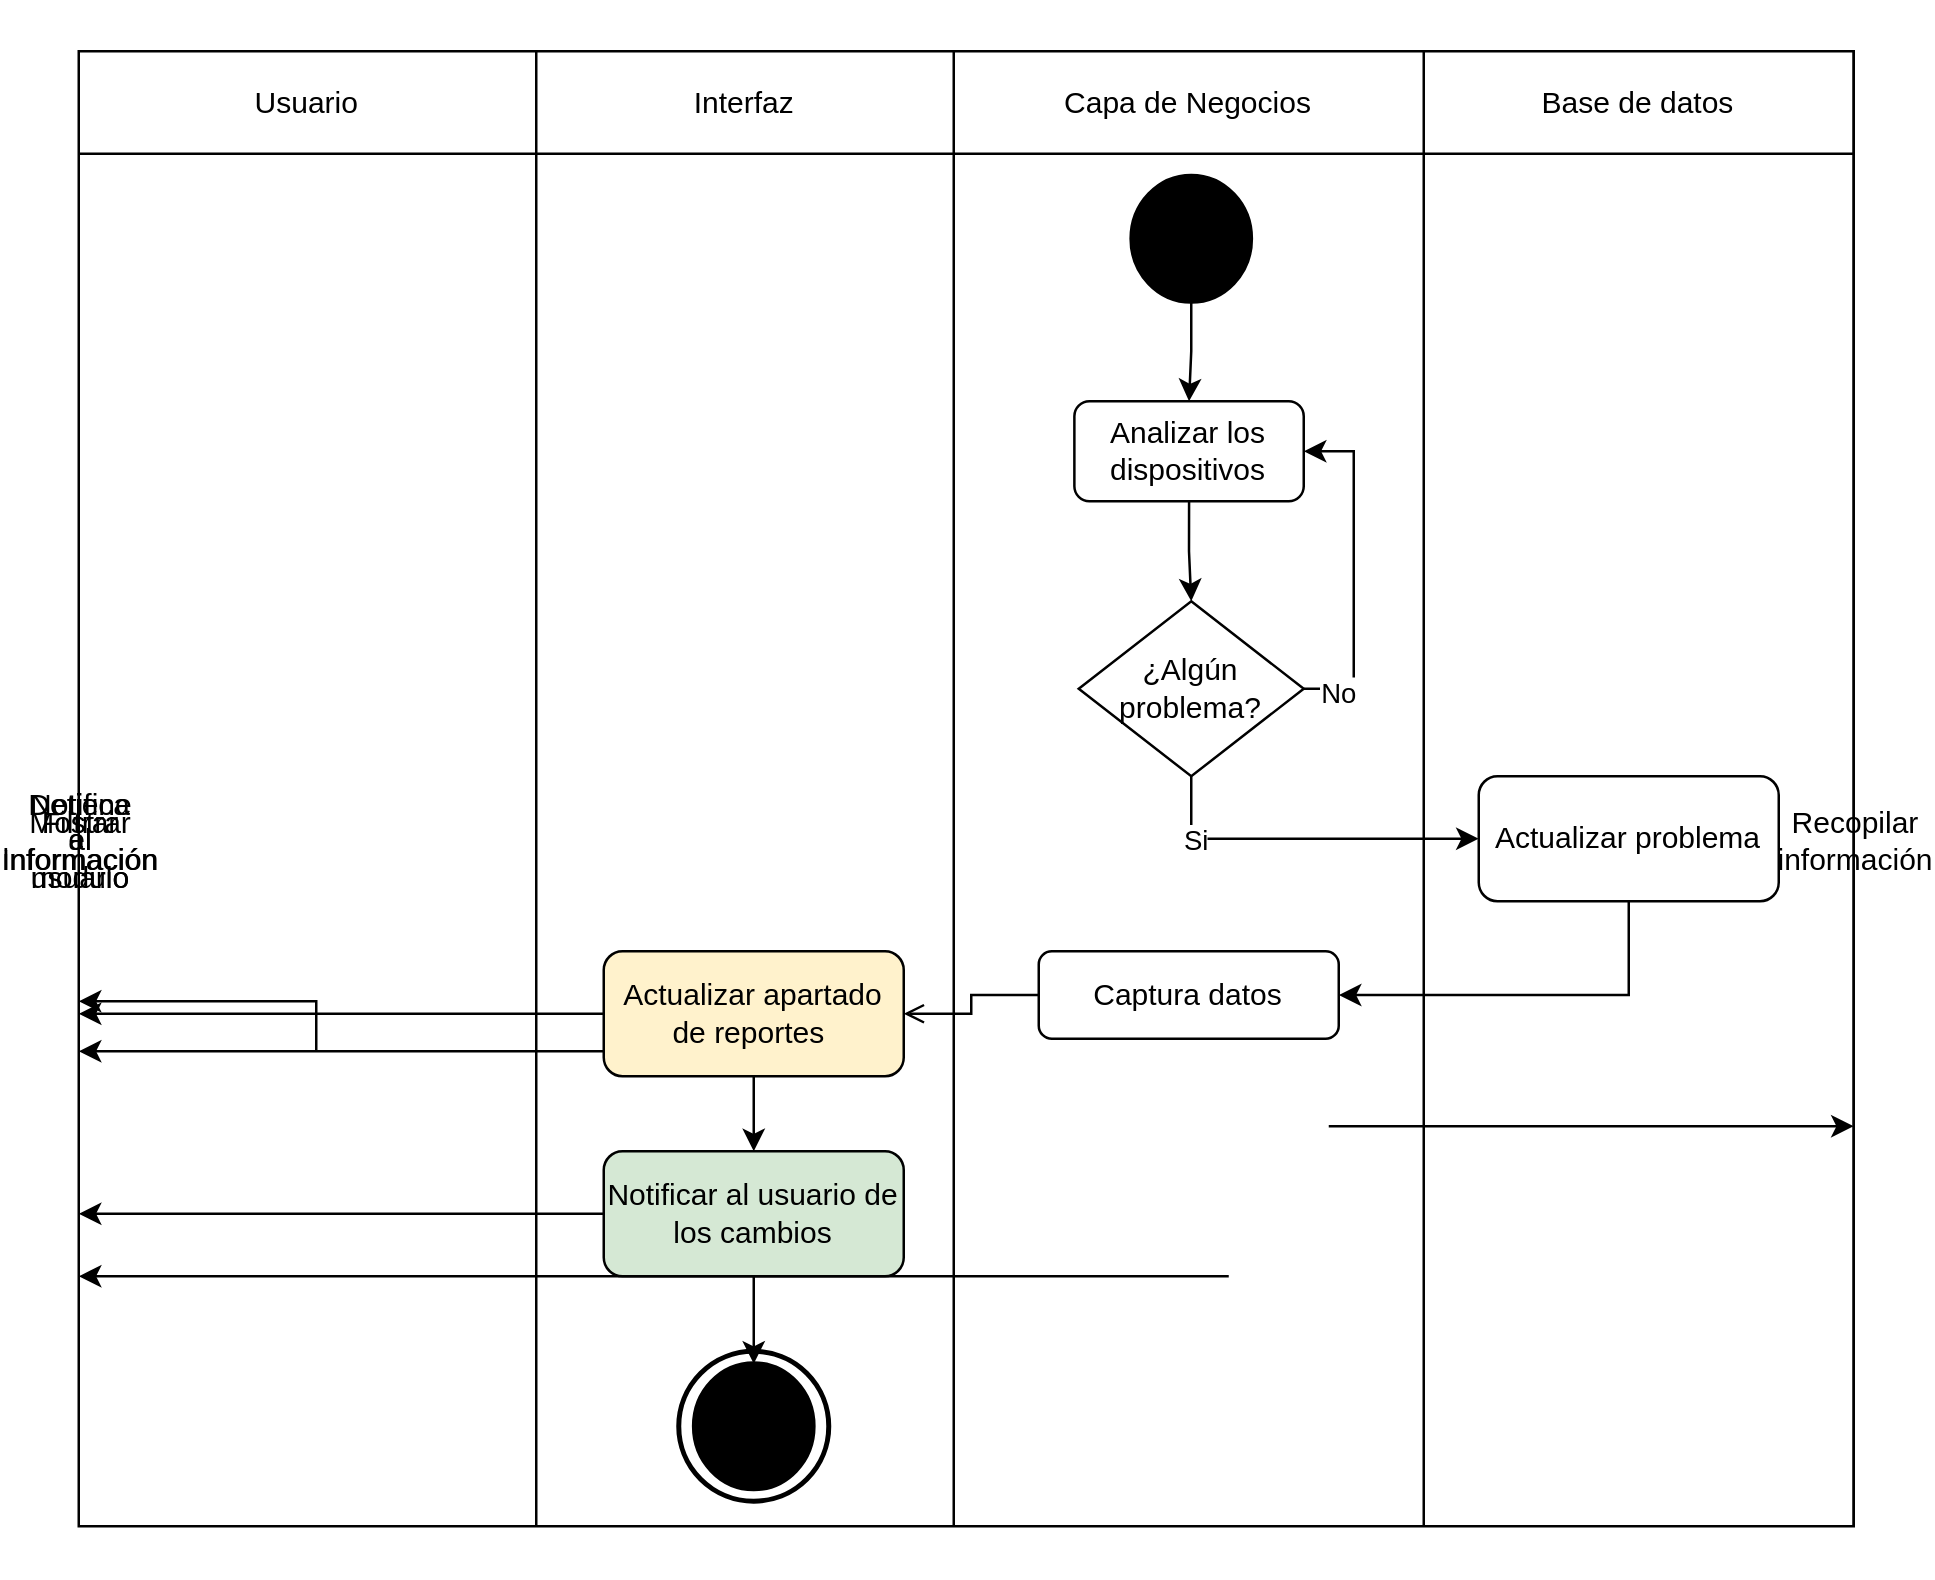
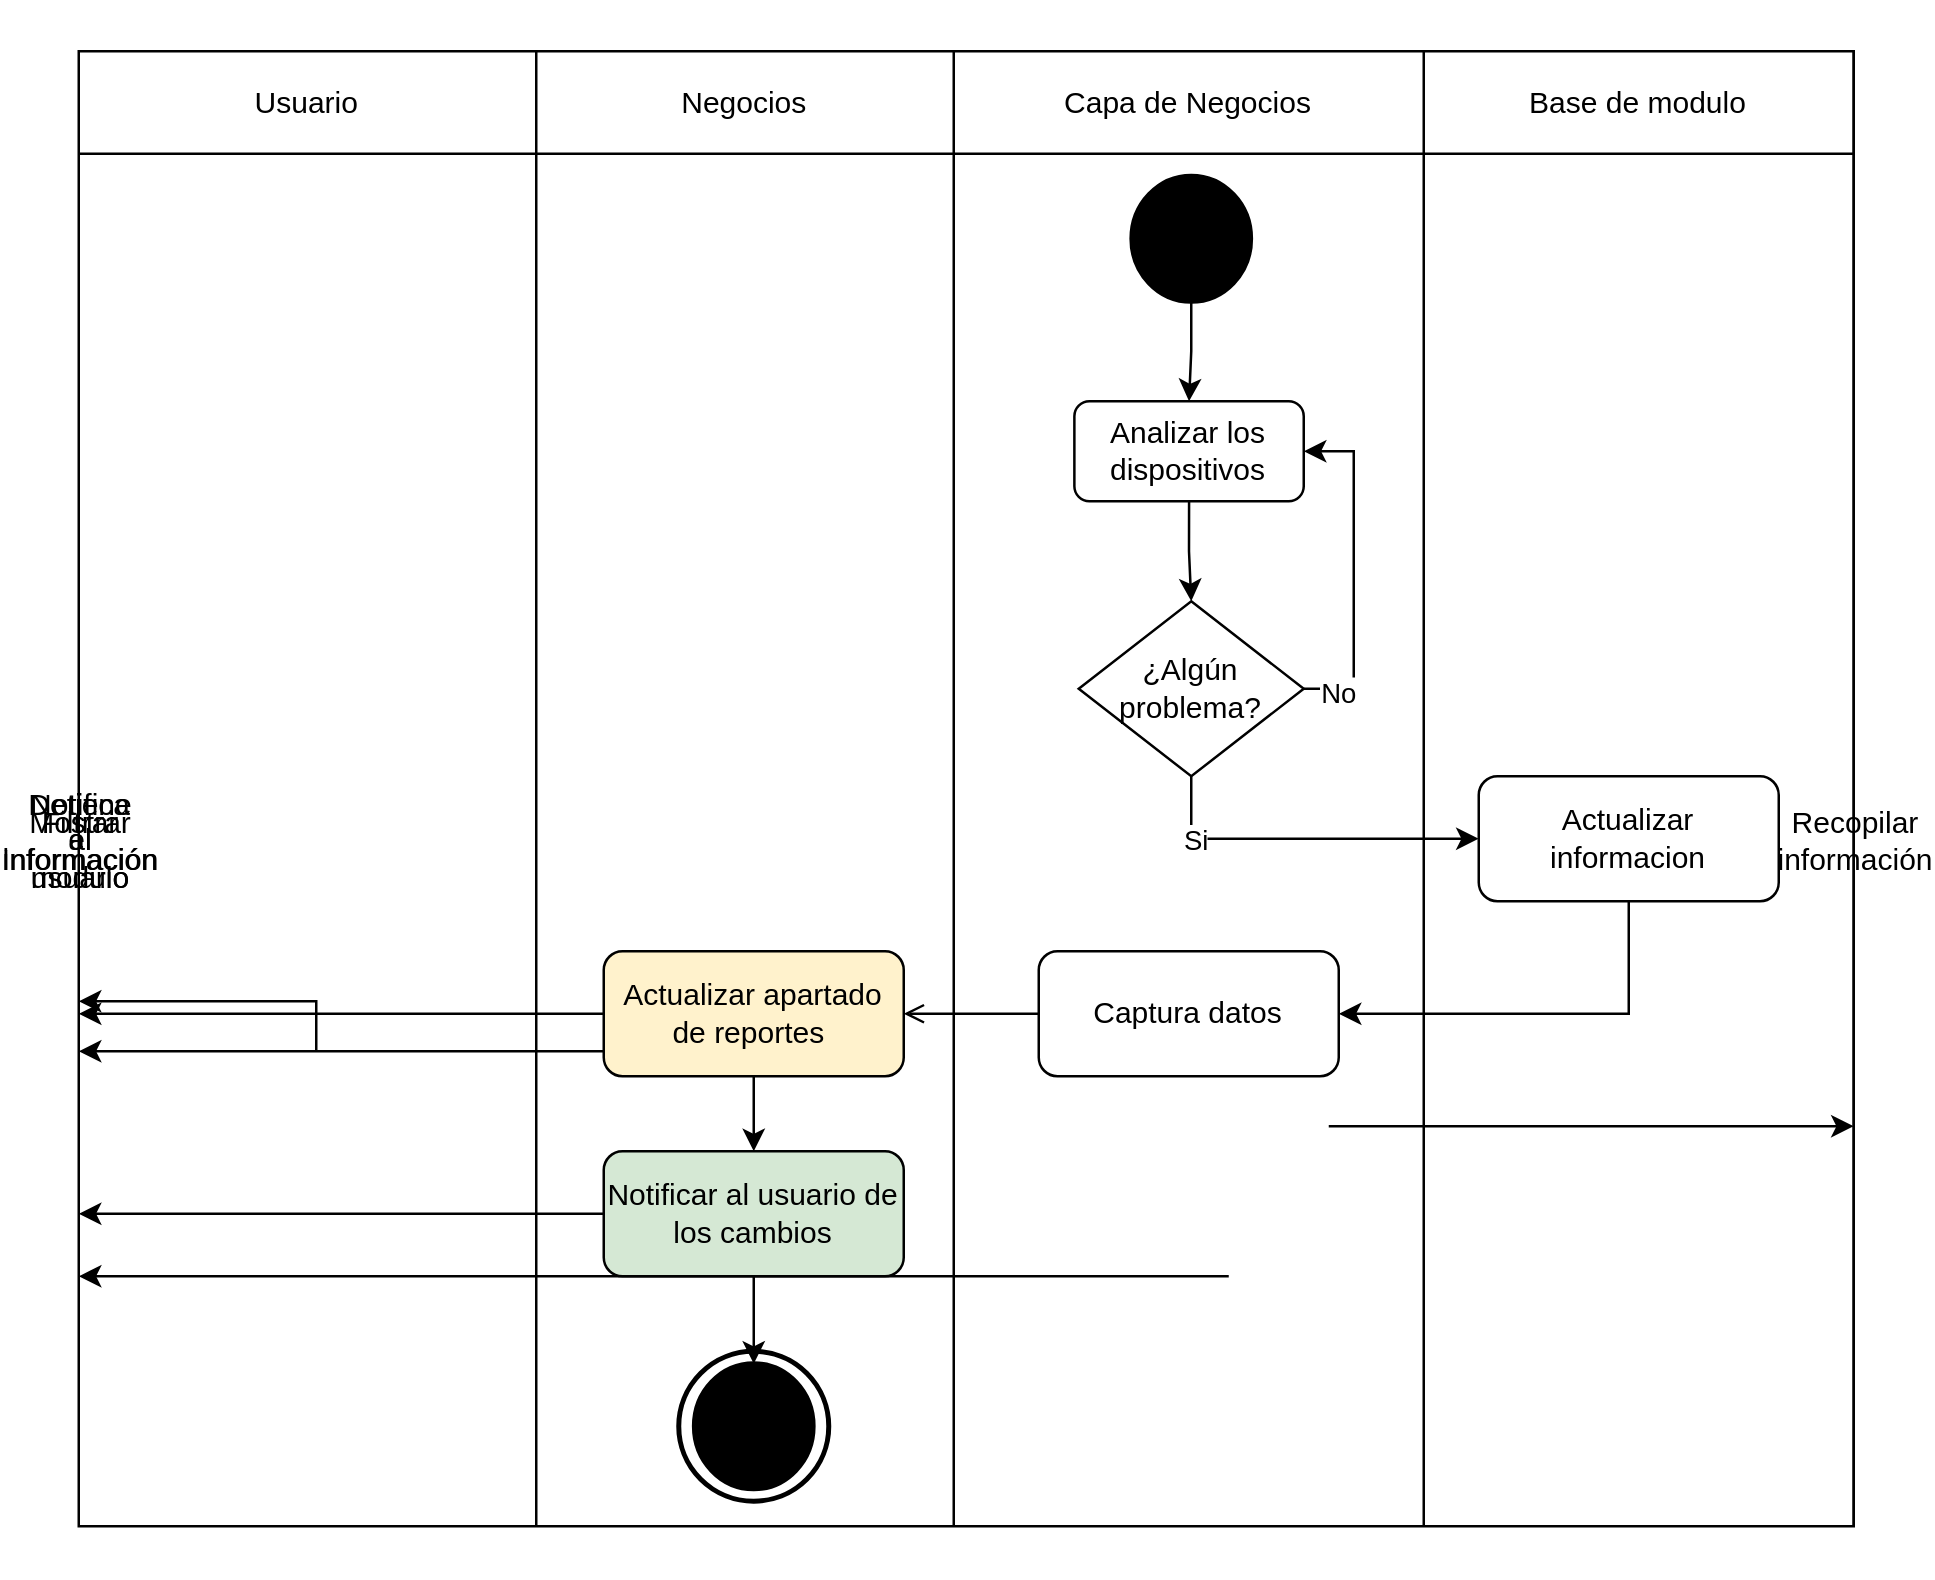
(745, 104) -> (745, 104)
(1639, 104) -> (1639, 104)
(1629, 839) -> (1629, 839)
(1189, 995) -> (1189, 1014)
